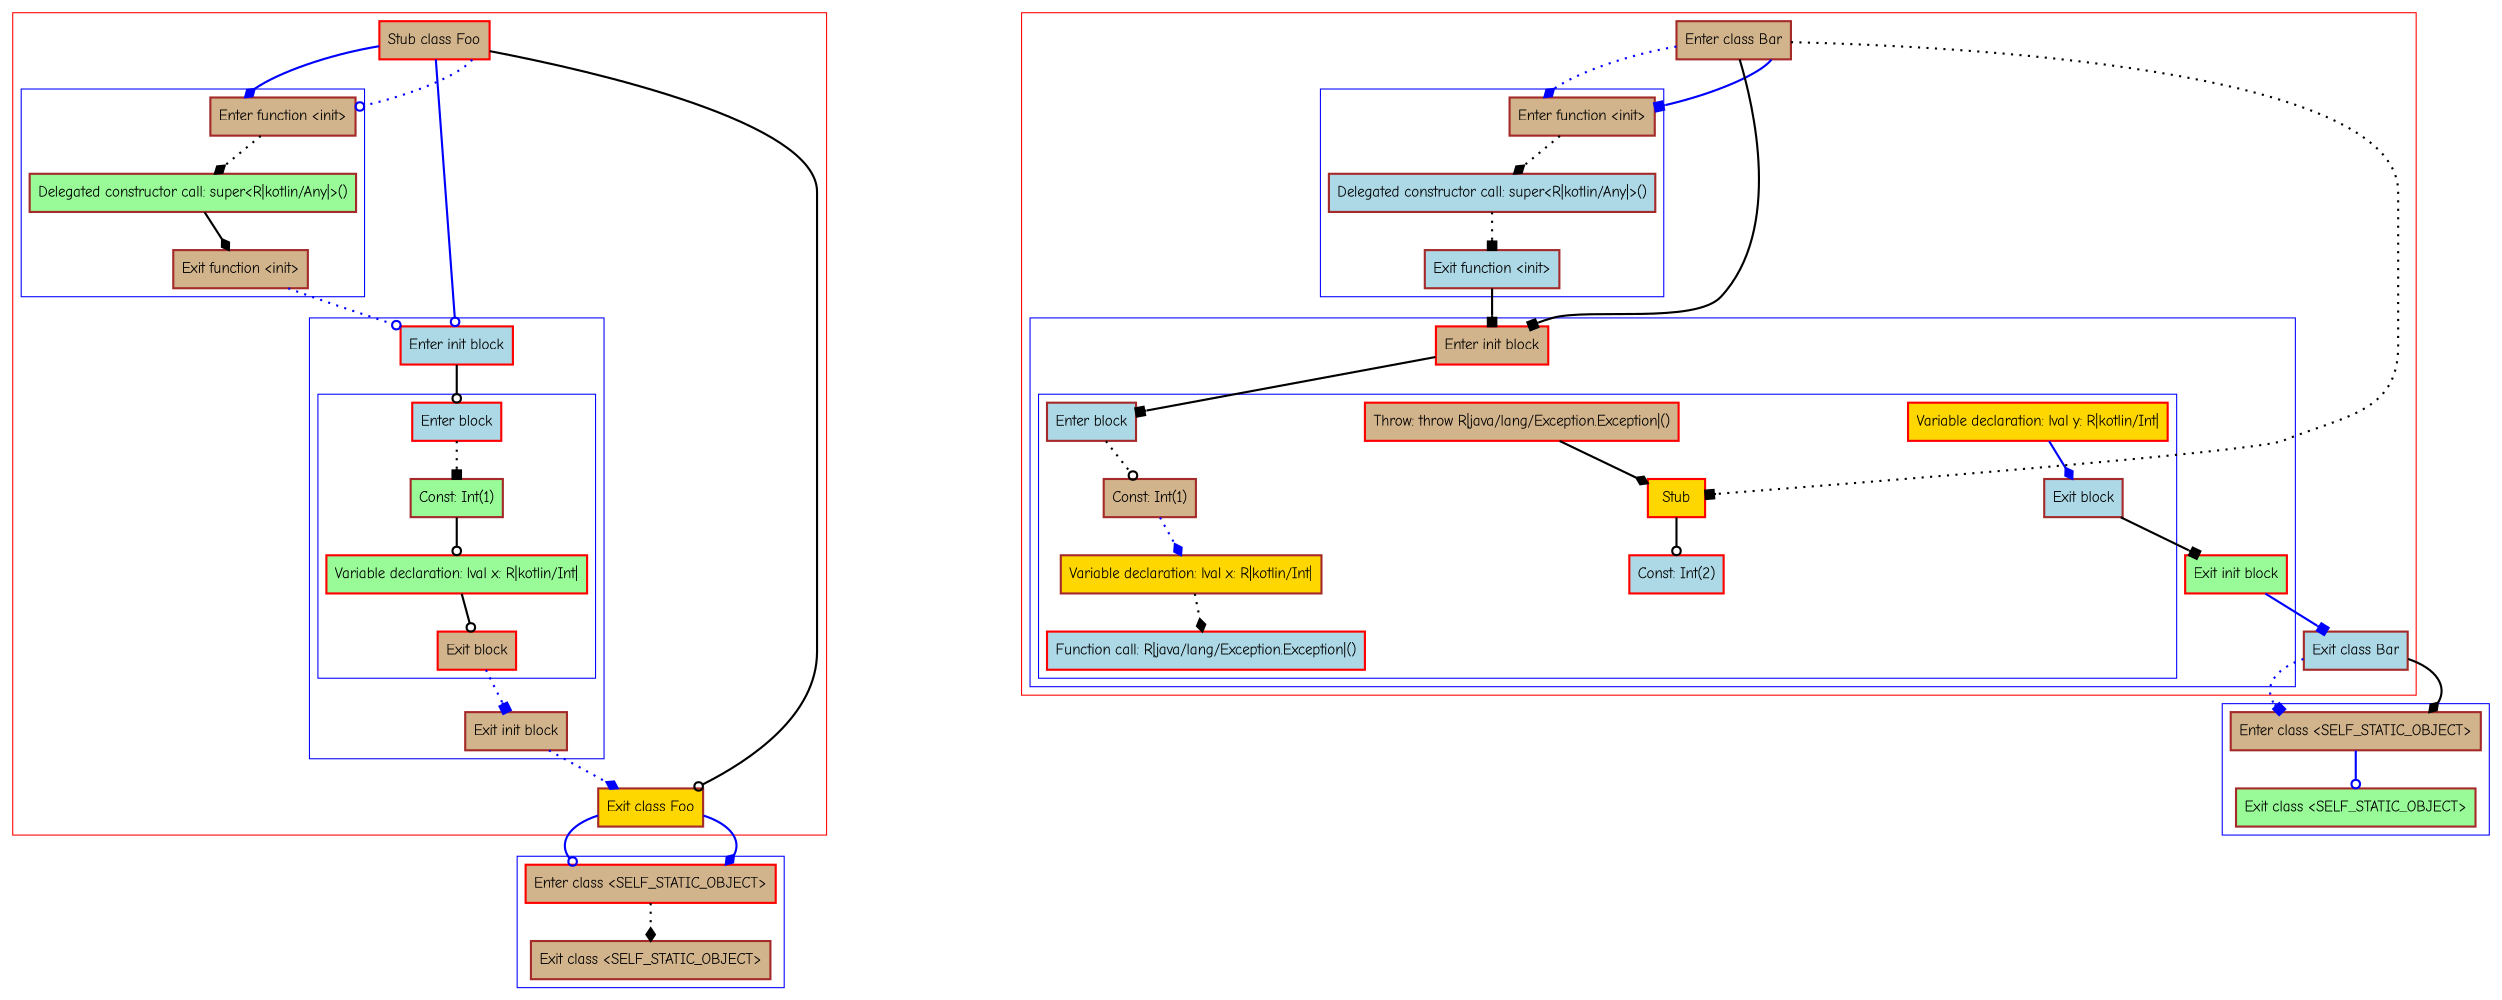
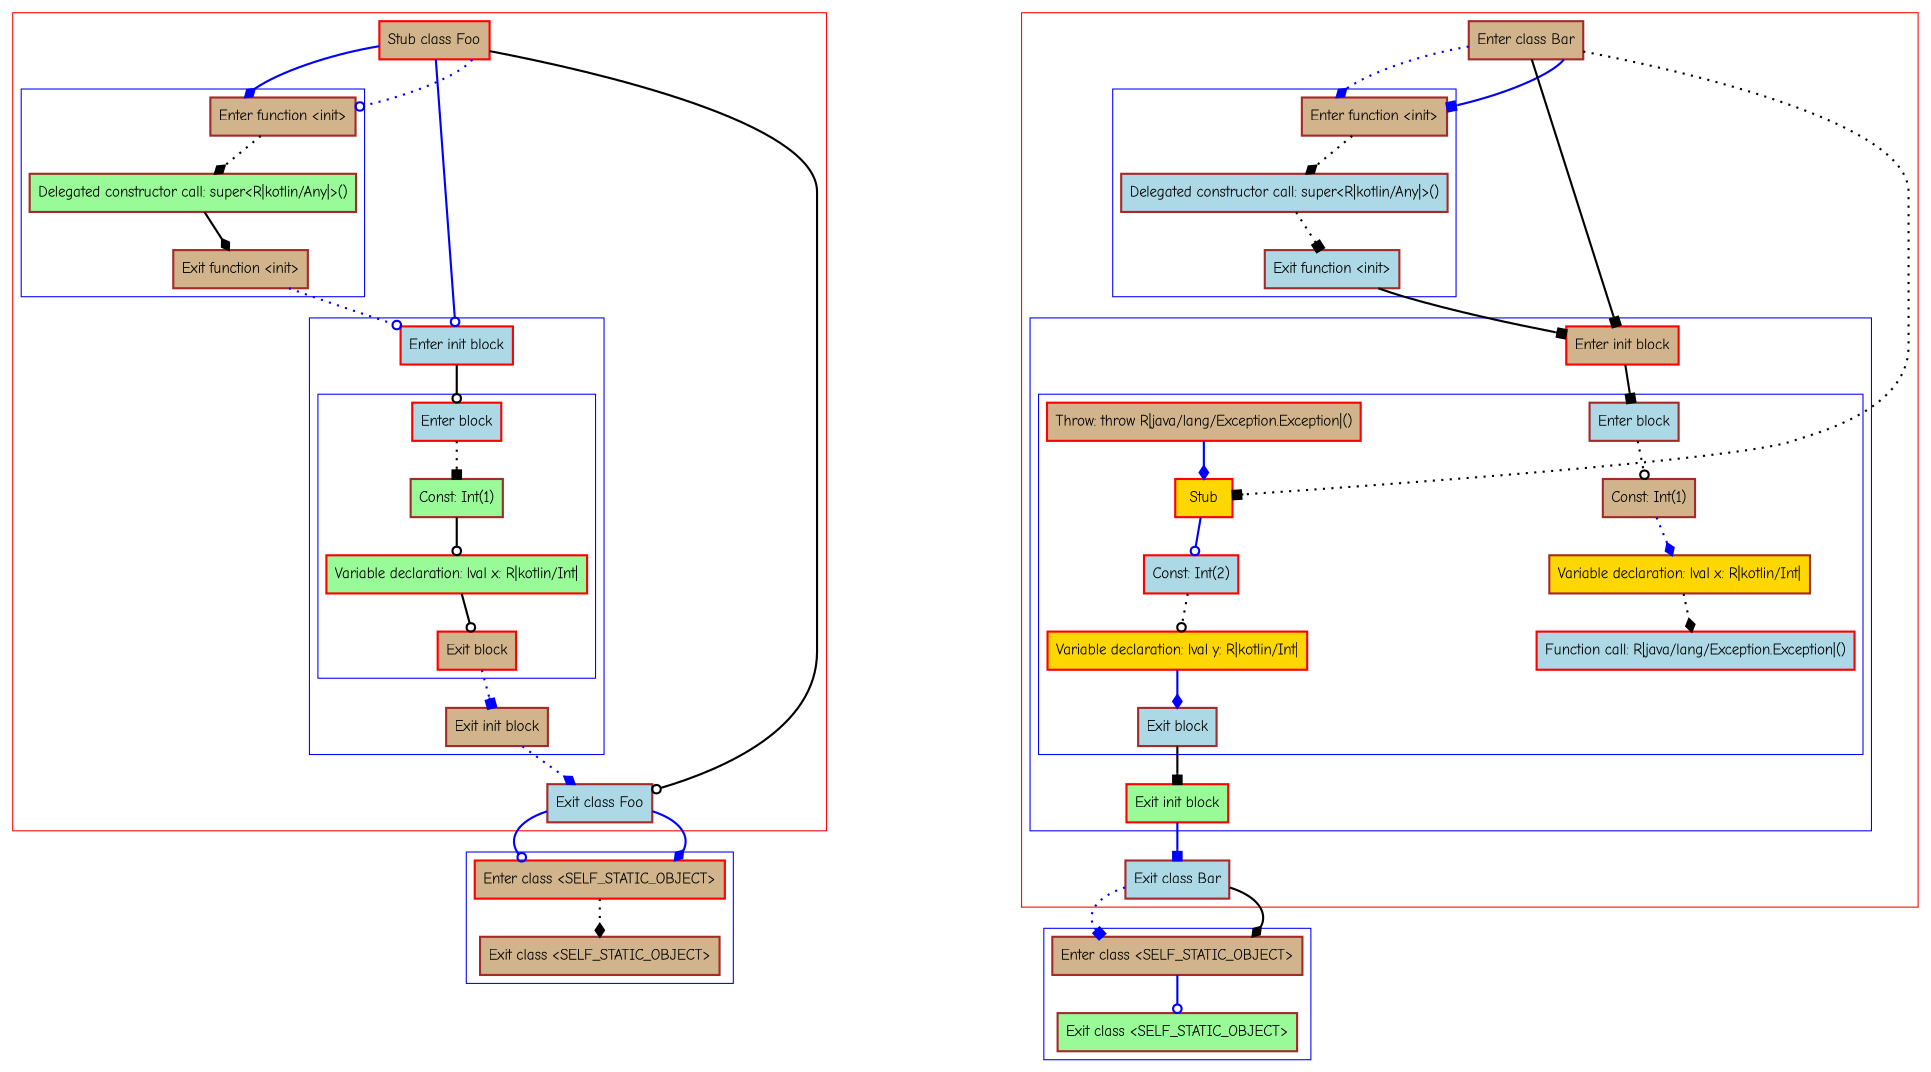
(1598, 459) -> (1204, 454)
(1676, 532) -> (1198, 532)
none -> (1185, 608)
(651, 808) -> (600, 803)
